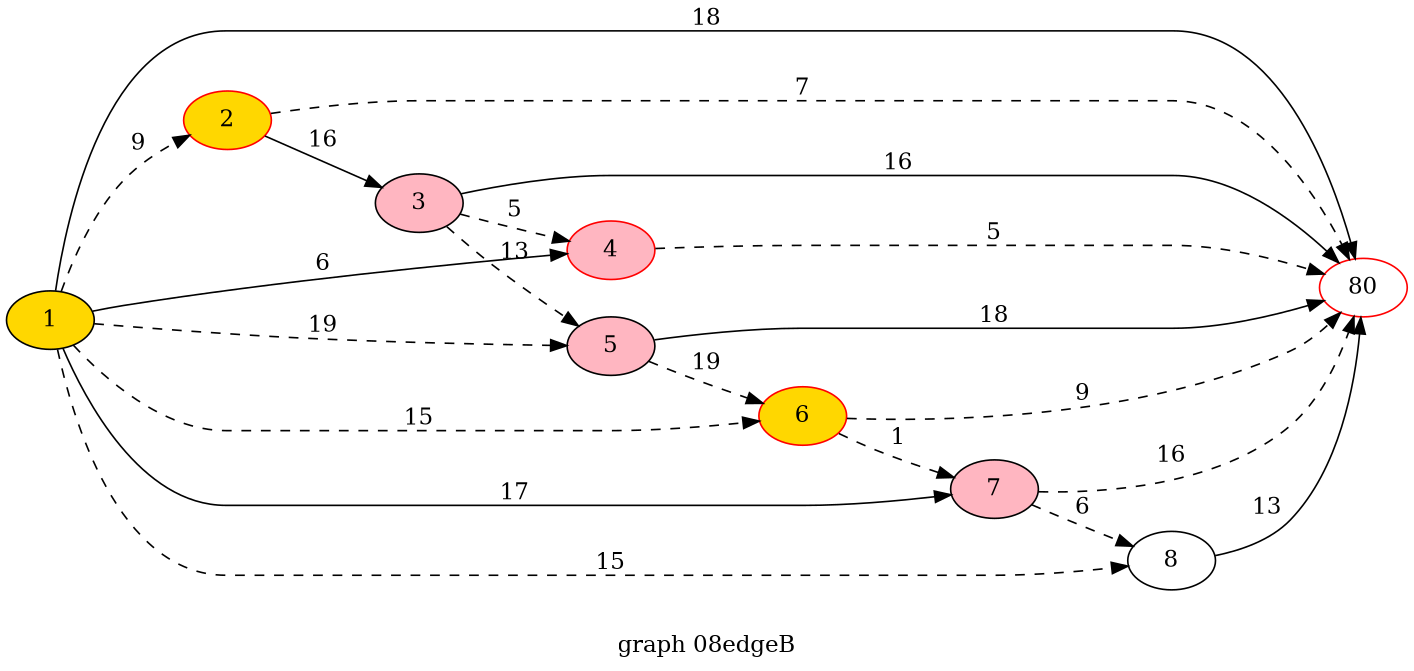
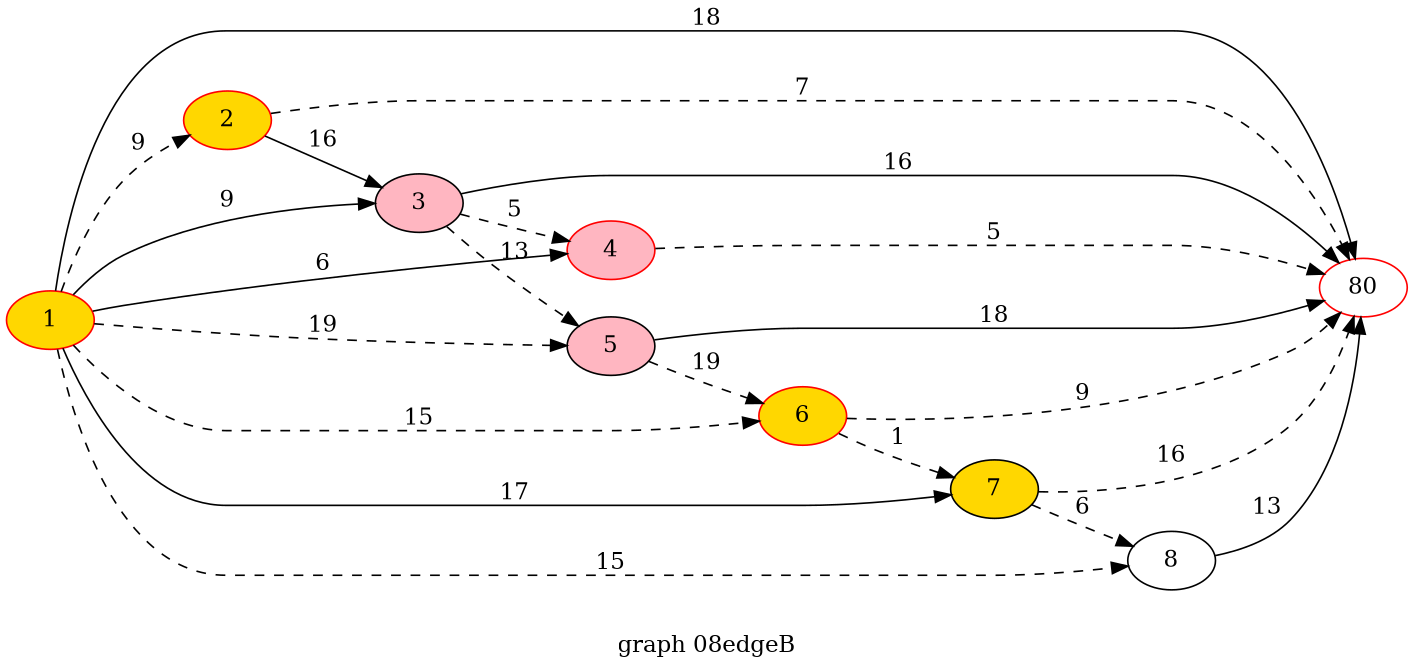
none -> (207, 226)
(50, 320) -> (50, 320)
(994, 489) -> (994, 489)
